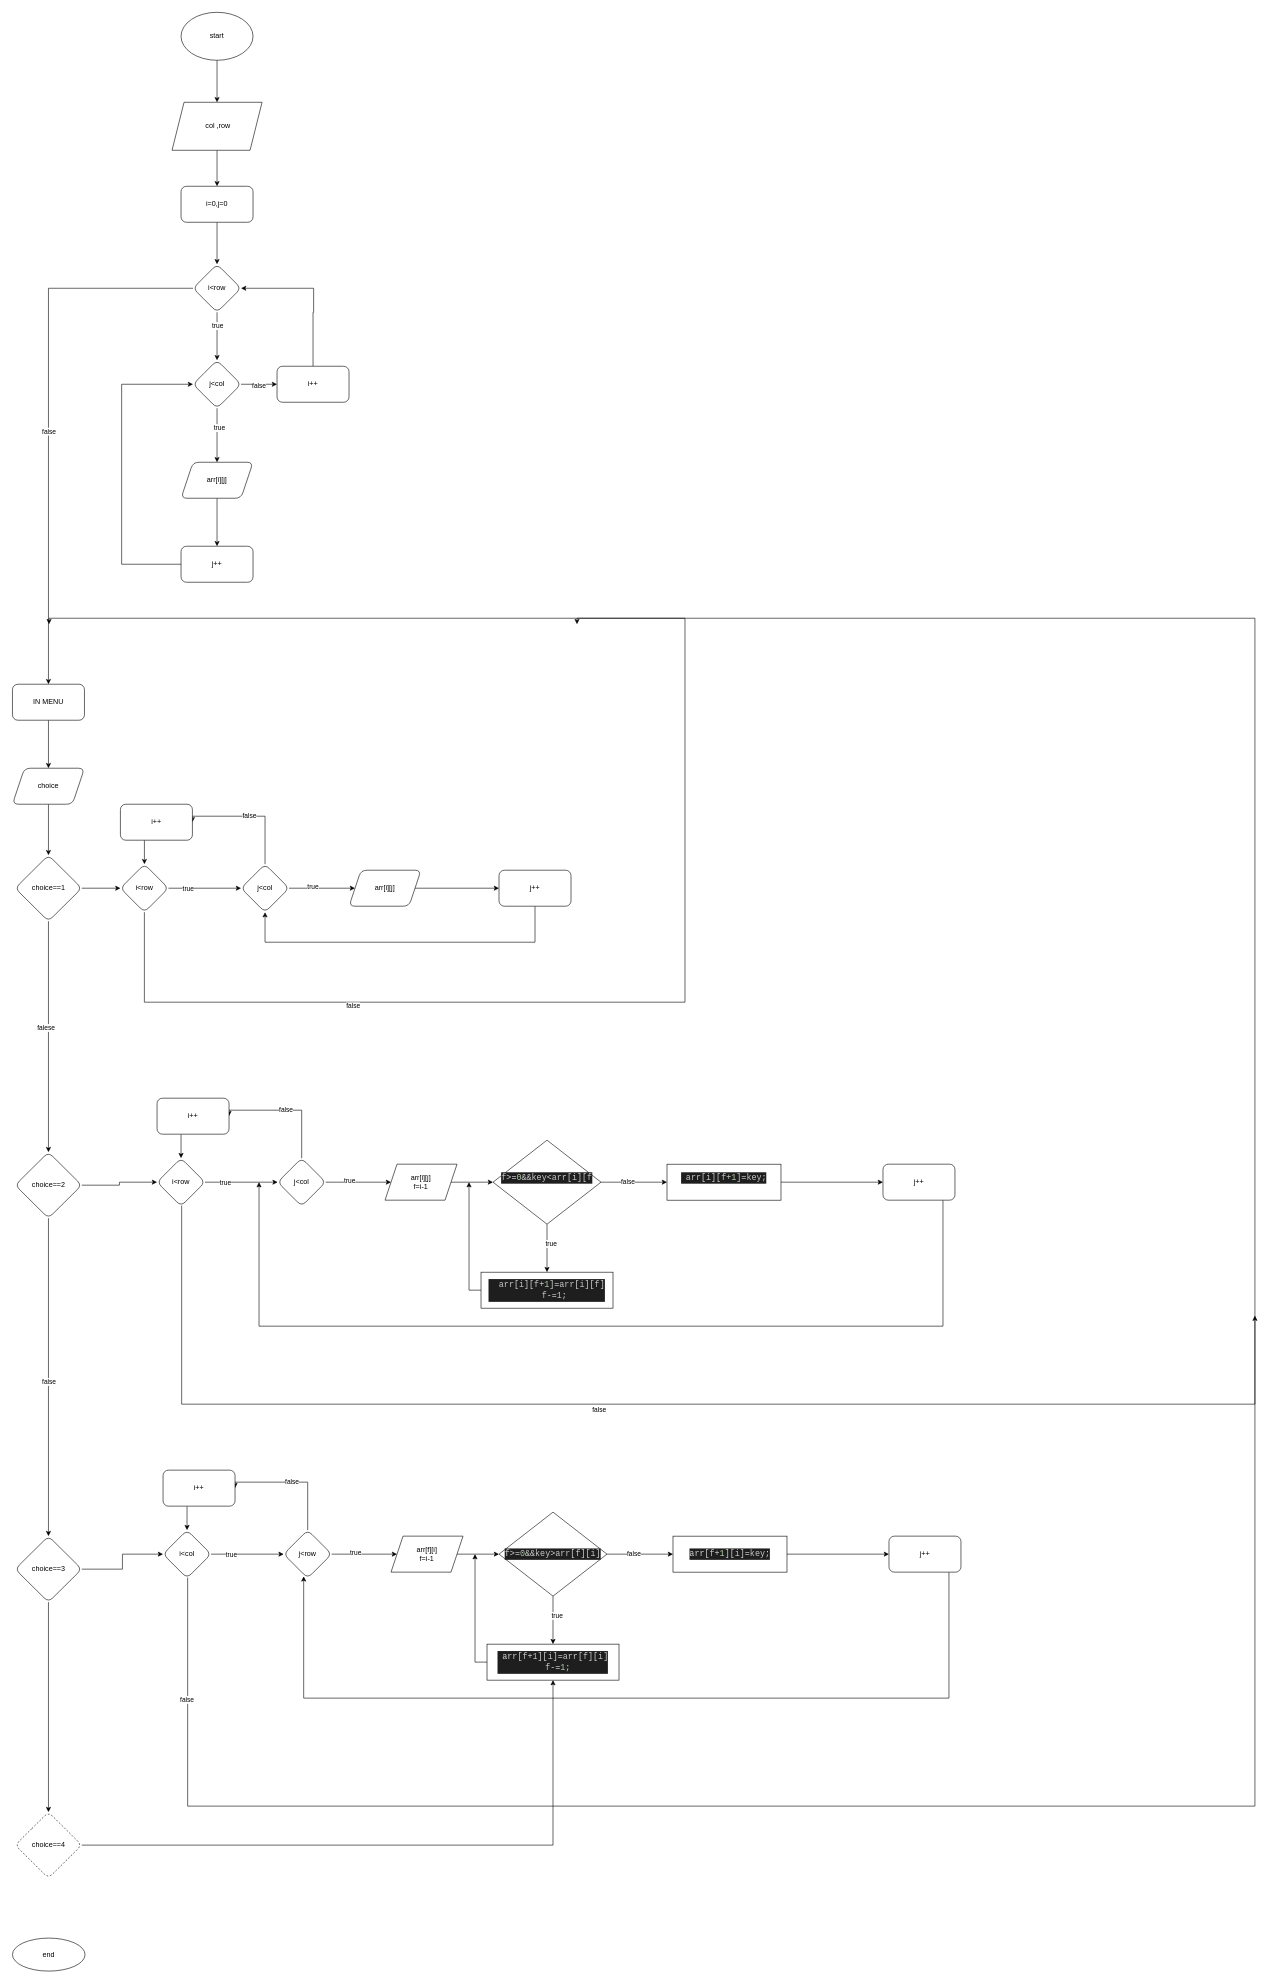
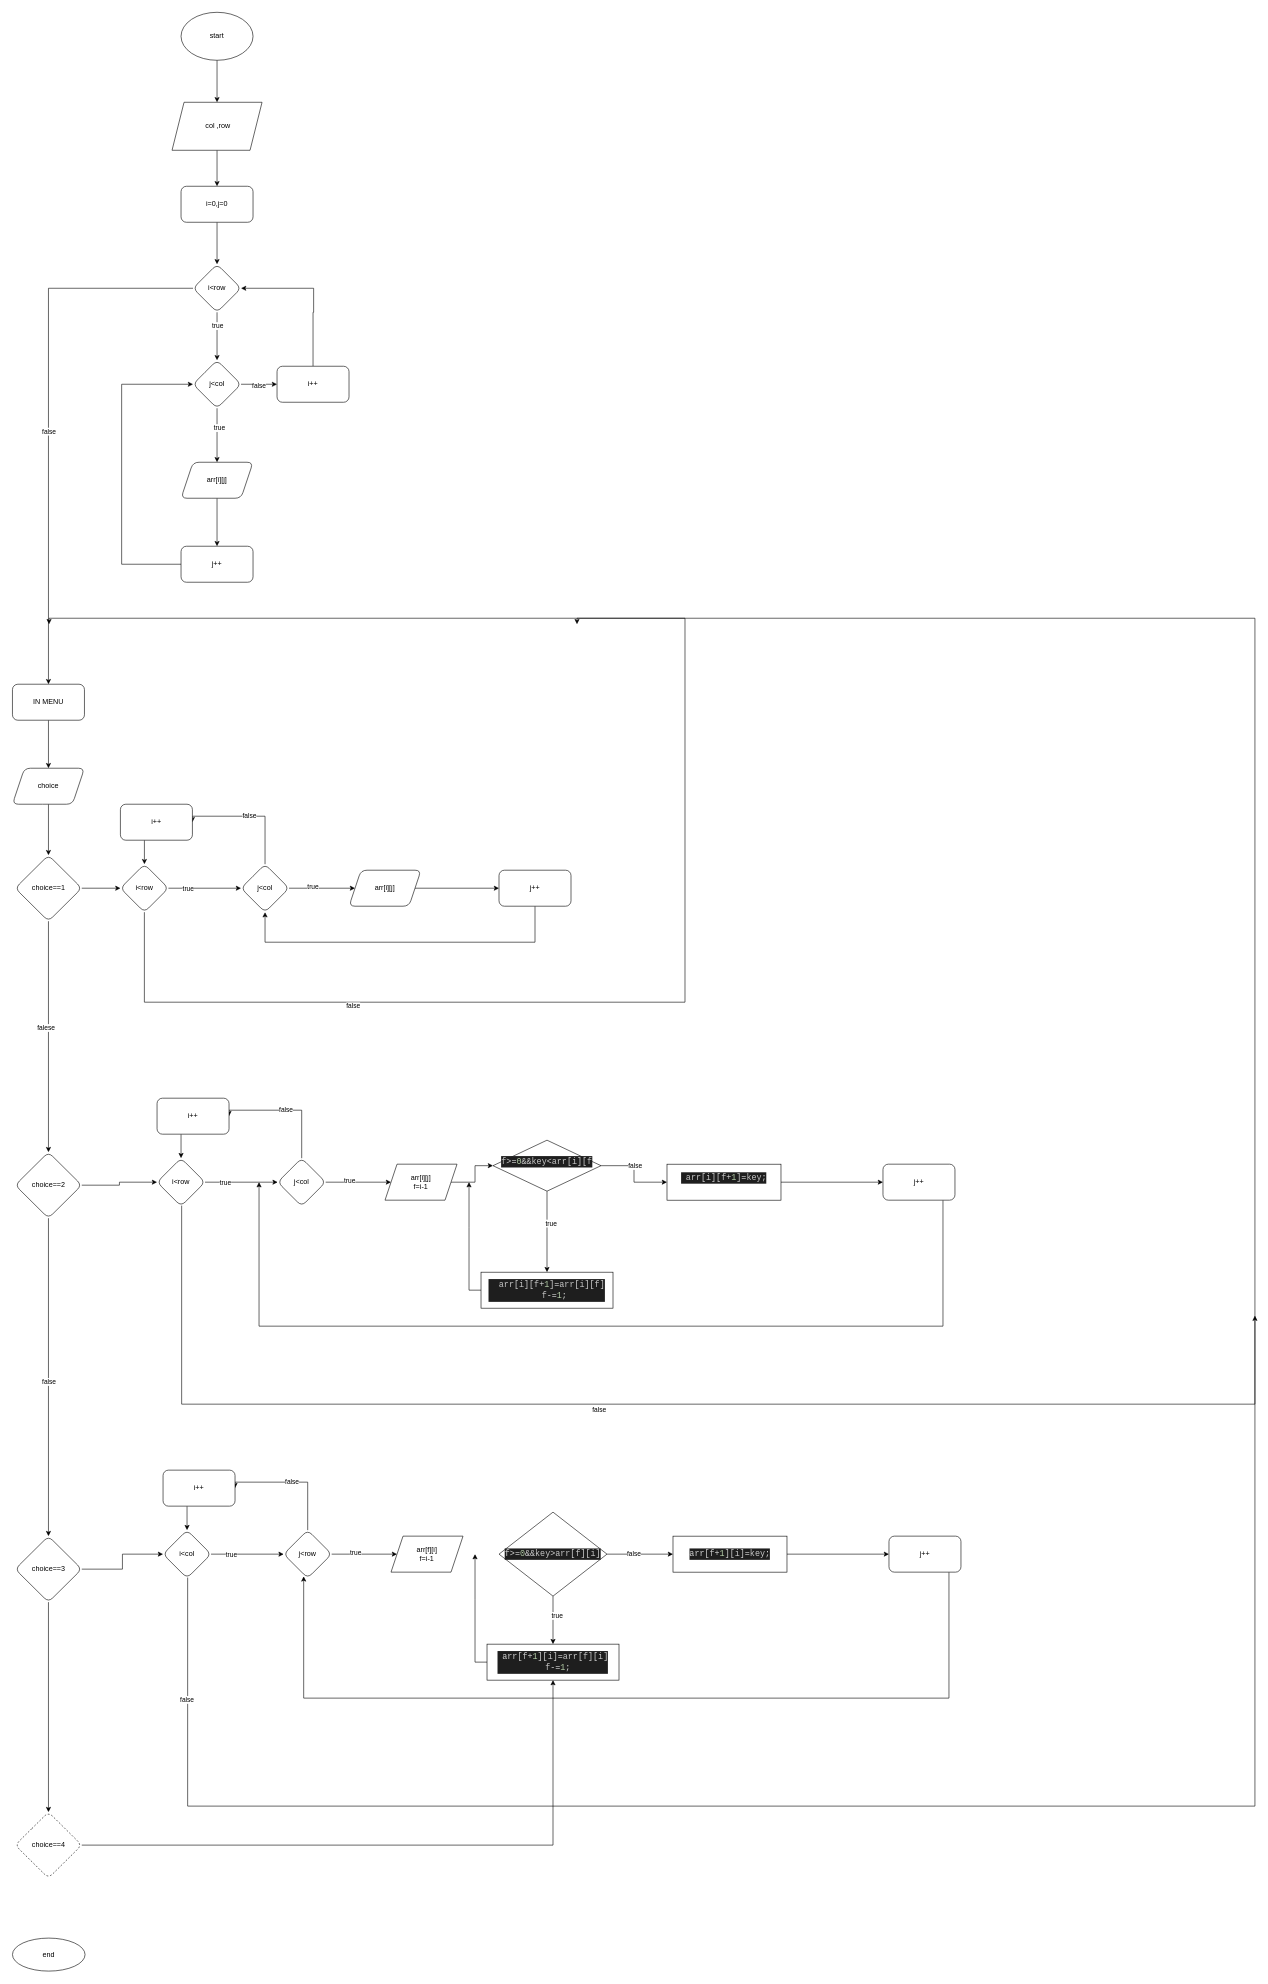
(547, 1182) -> (547, 1166)
(493, 1554) -> none
